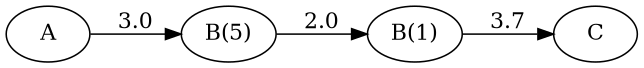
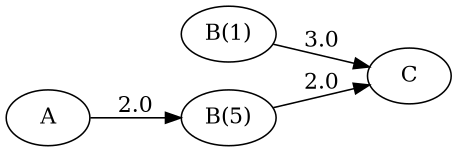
(136, 22) -> (136, 106)
(508, 22) -> (322, 41)
(314, 34) -> (314, 98)
